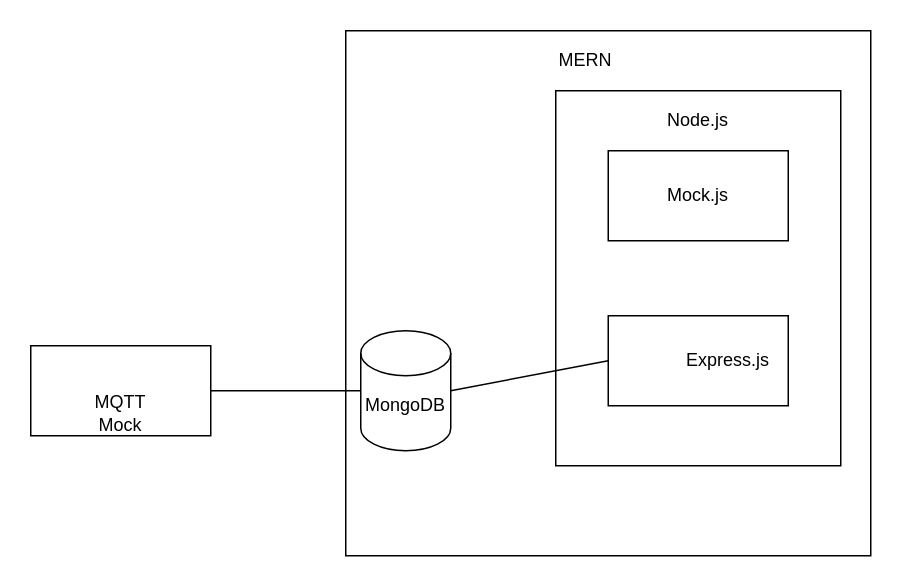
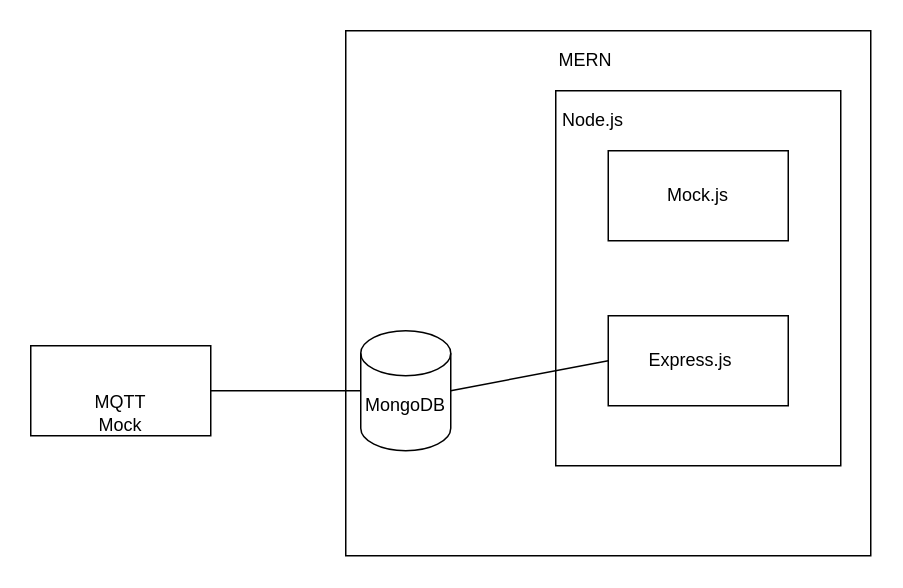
(698, 121) -> (593, 121)
(728, 361) -> (691, 361)
